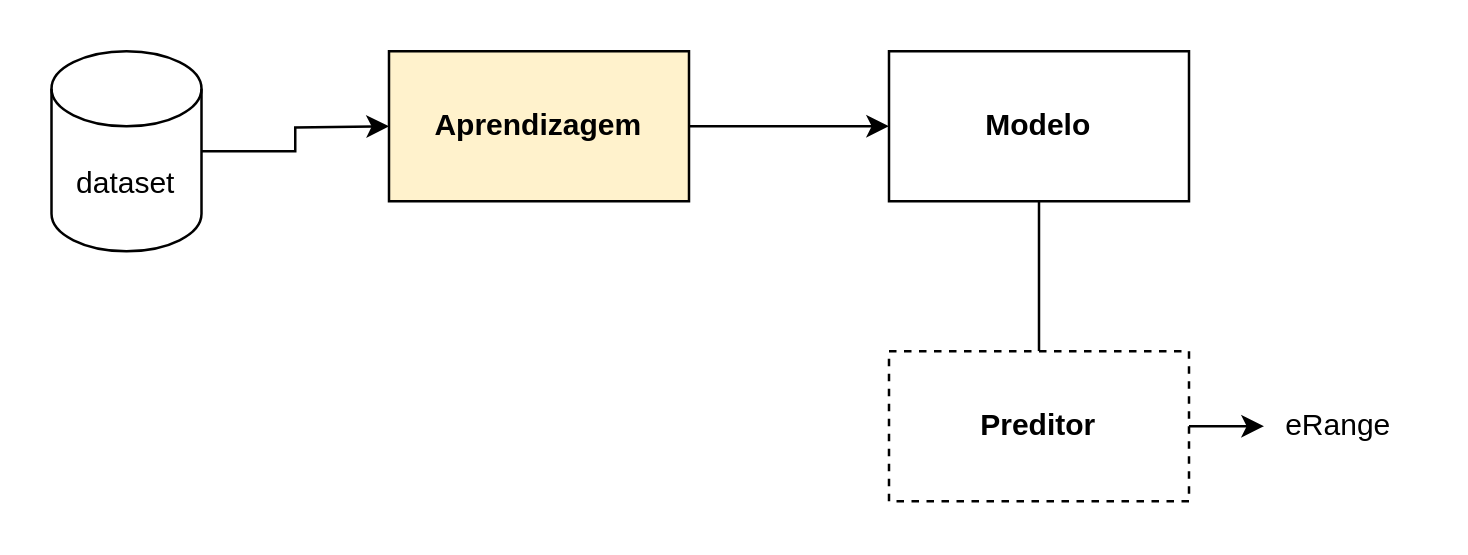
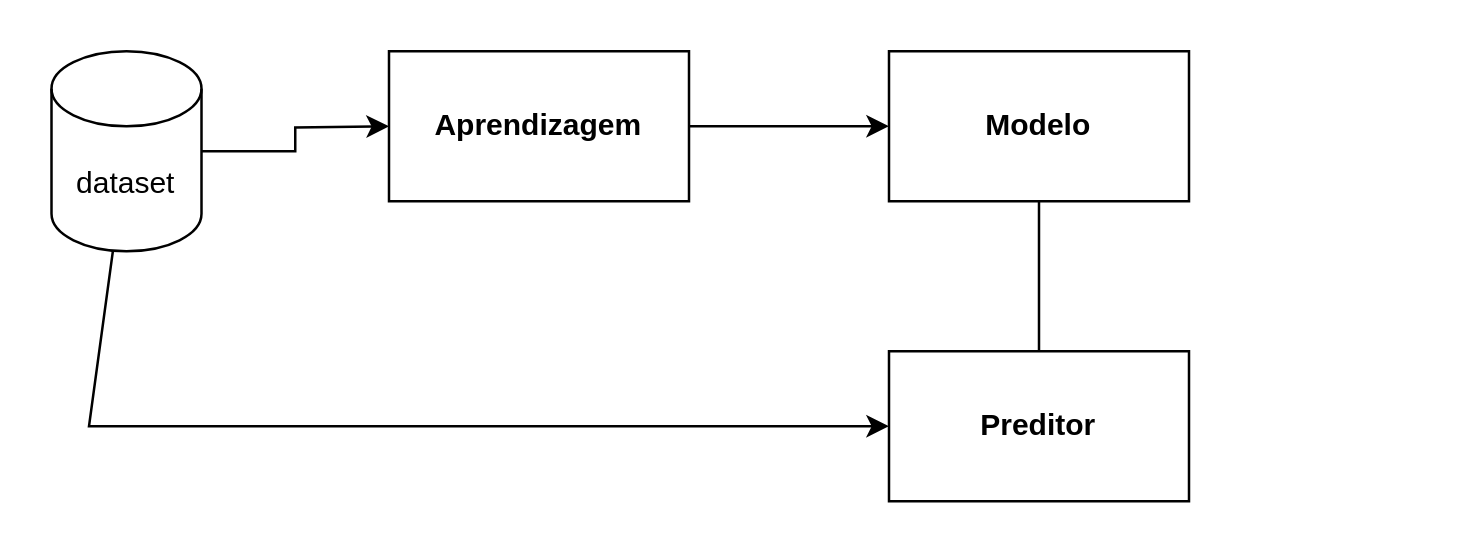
(539, 126) -> (539, 126)
none -> (393, 426)
(1039, 426) -> (1039, 426)
(1218, 426) -> none
(1339, 426) -> none
